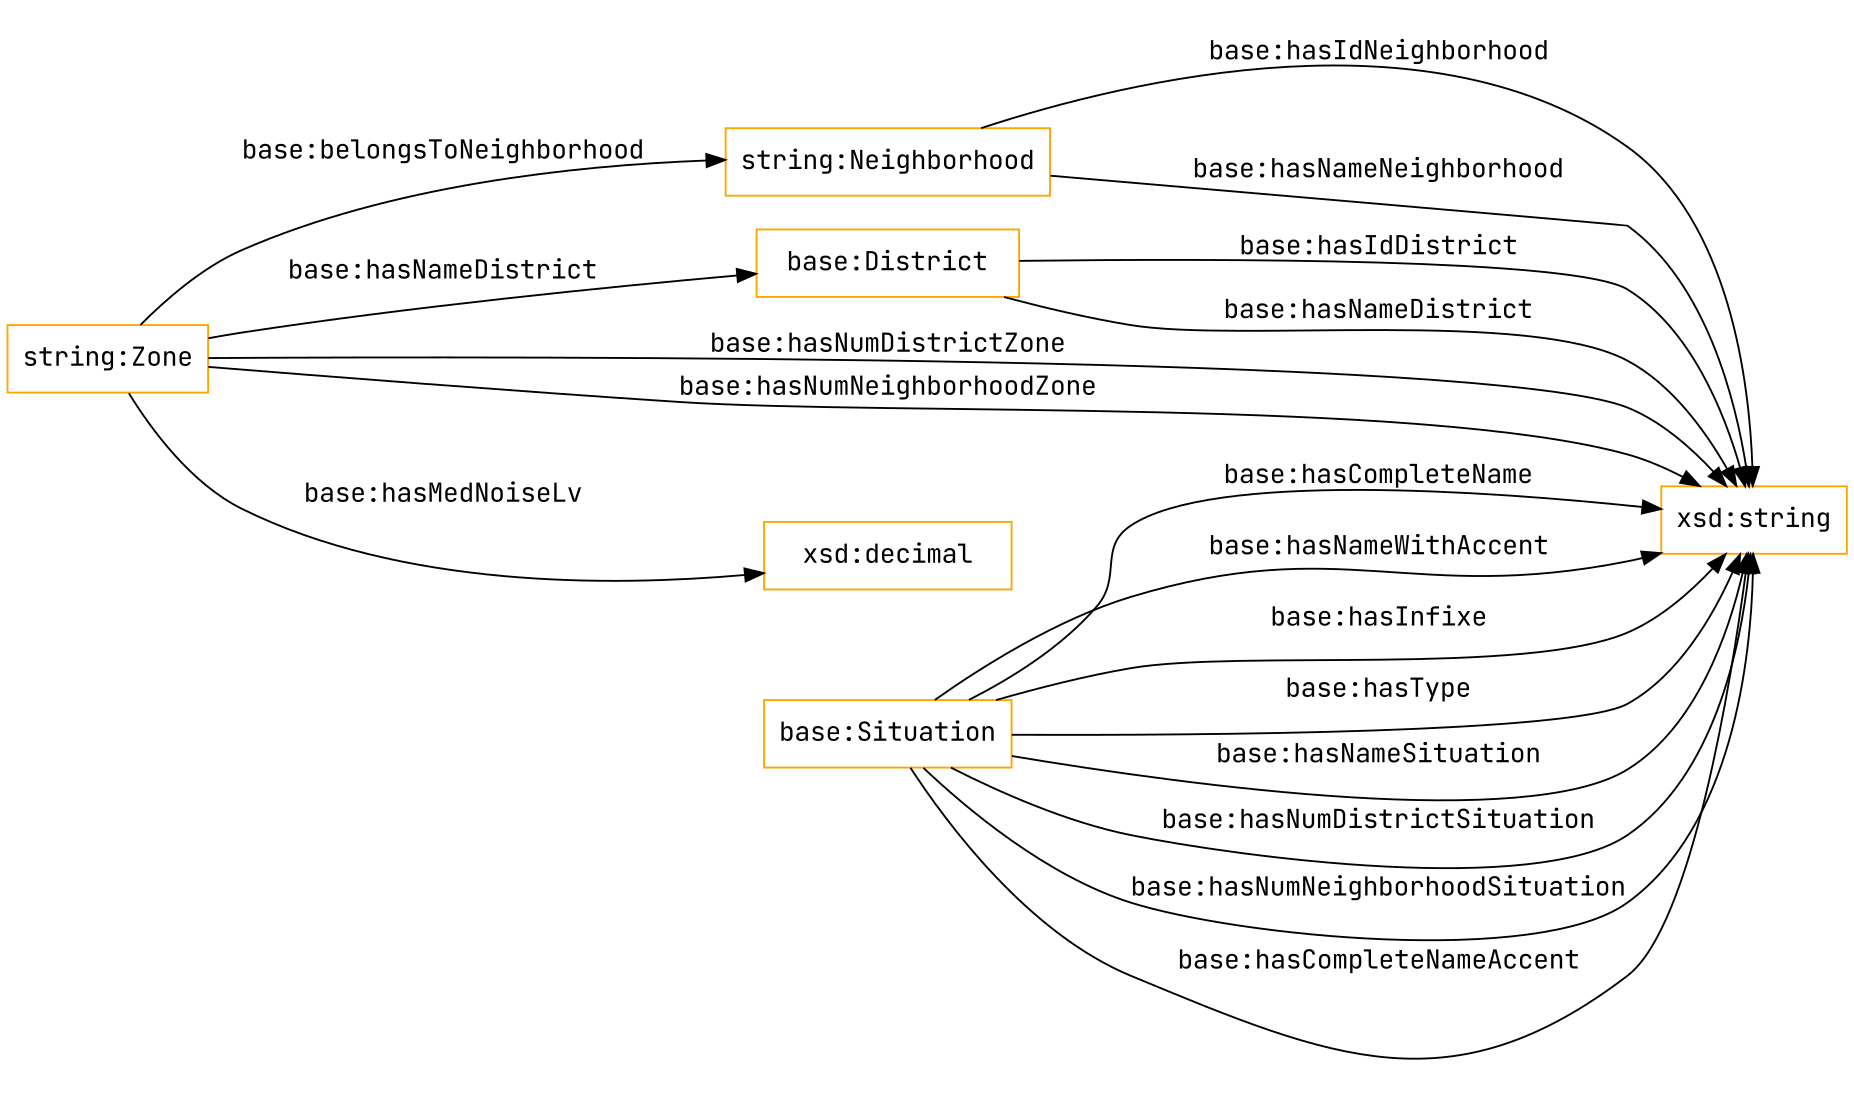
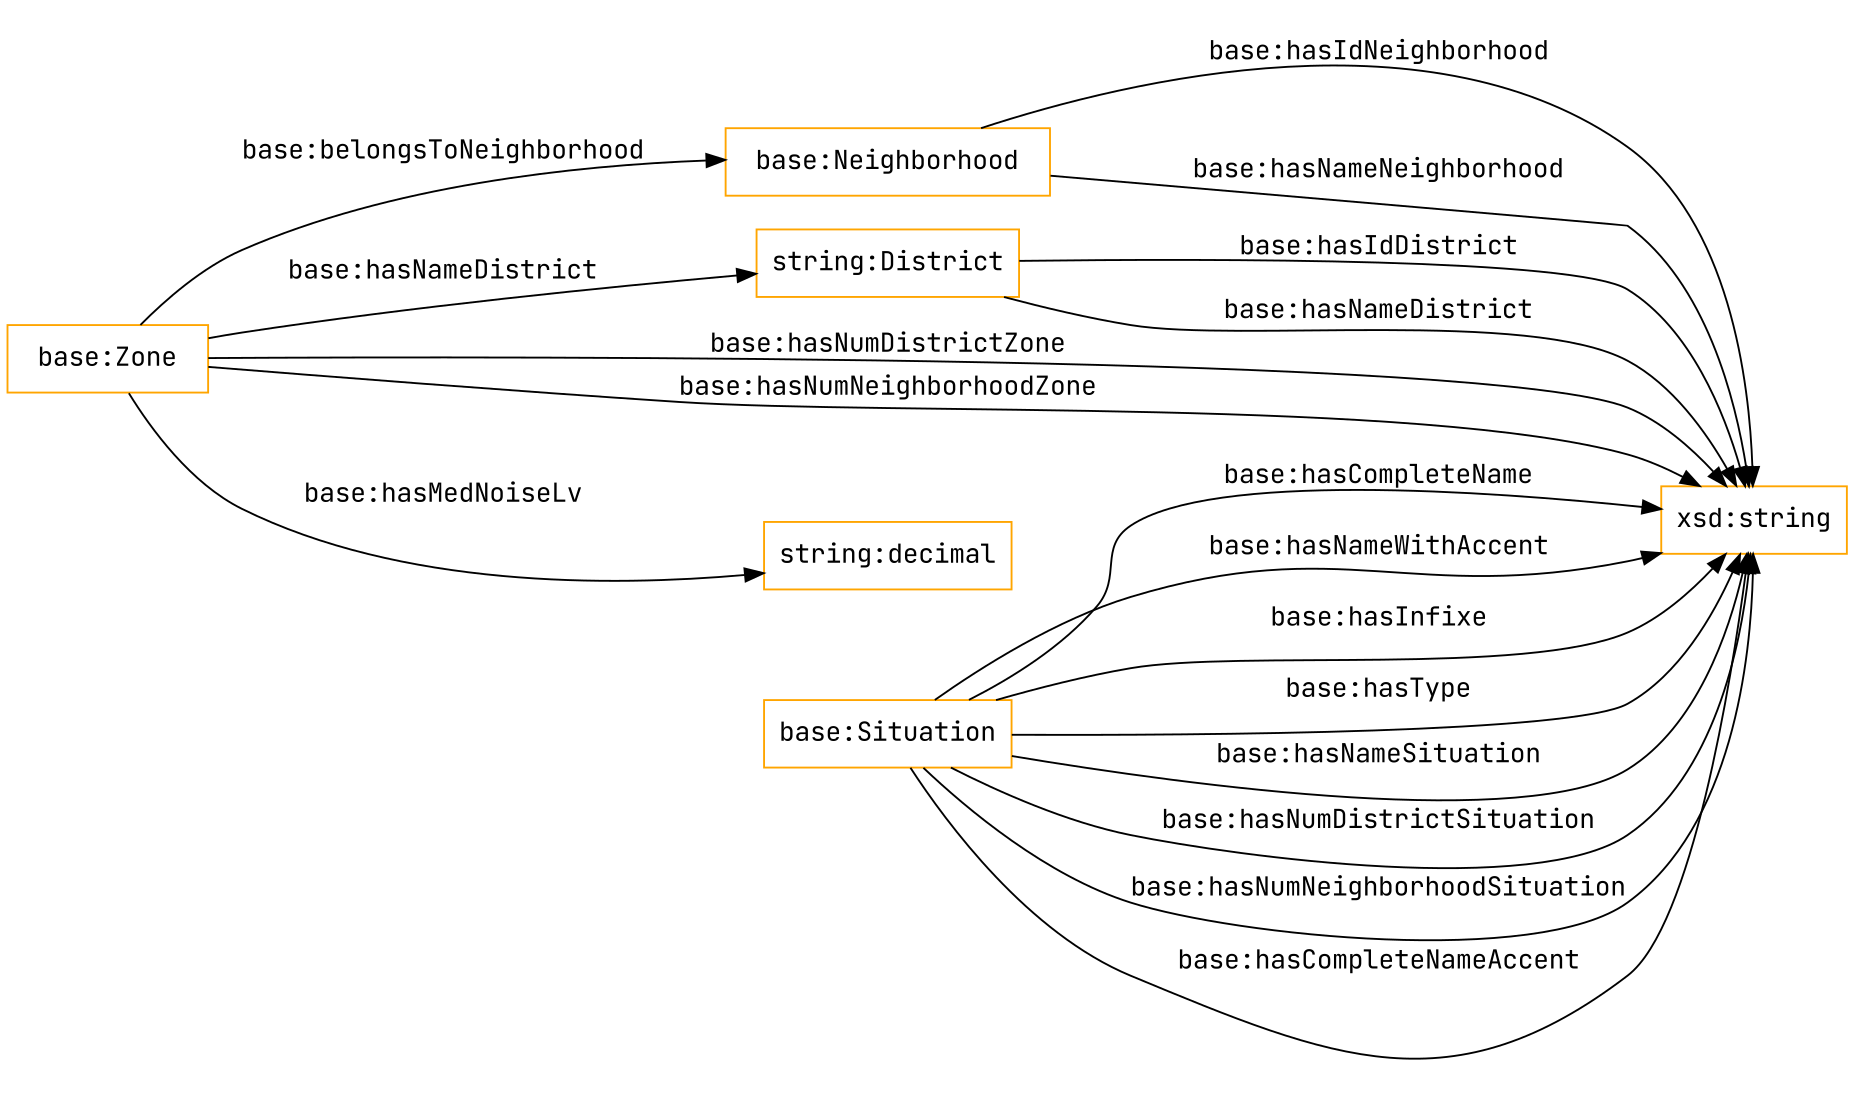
(888, 162) -> (888, 162)
(888, 263) -> (888, 263)
(108, 359) -> (108, 359)
(888, 556) -> (888, 556)
